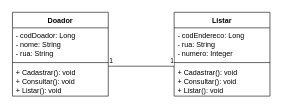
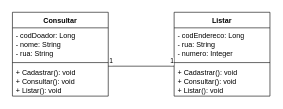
(60, 21) -> (60, 21)
